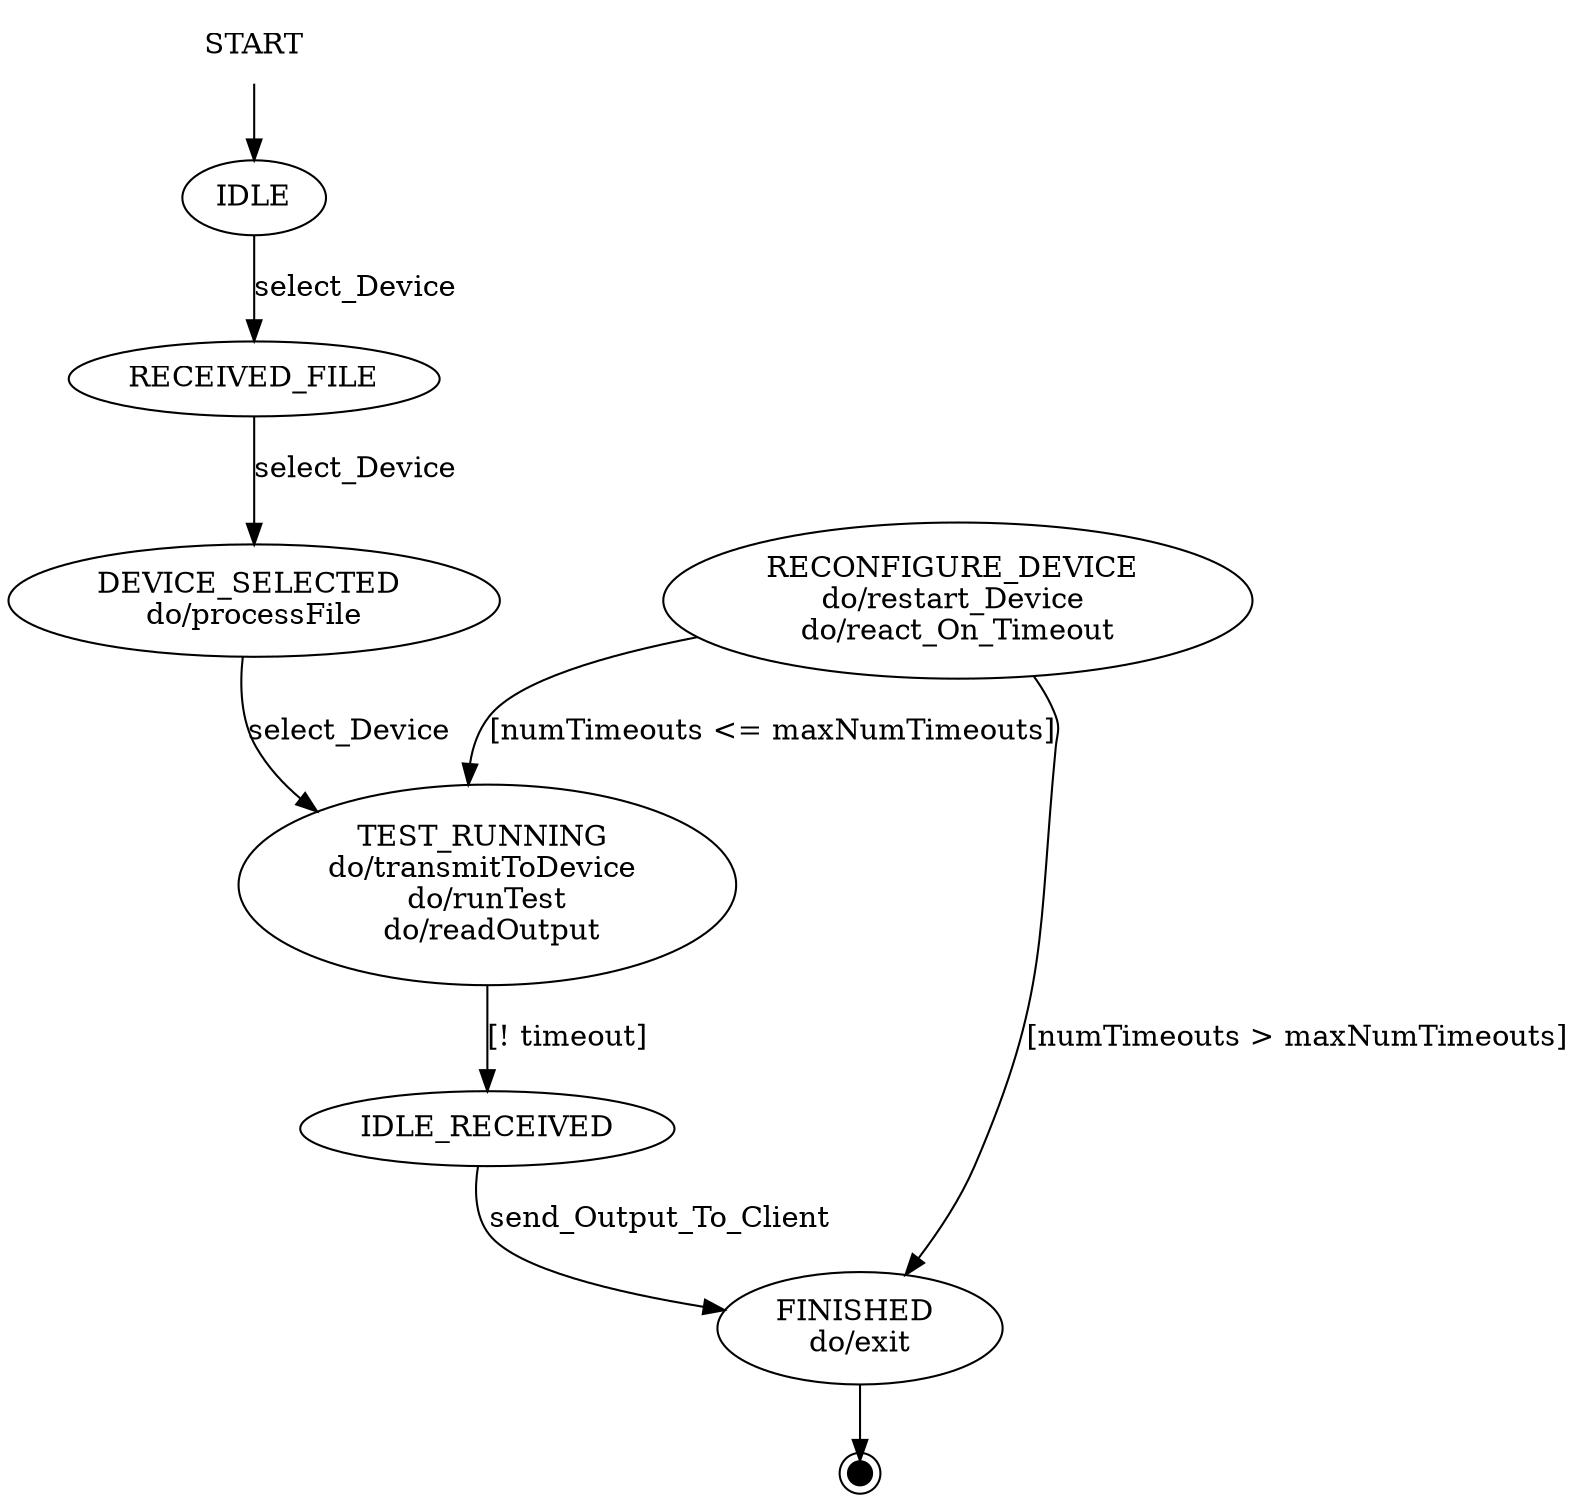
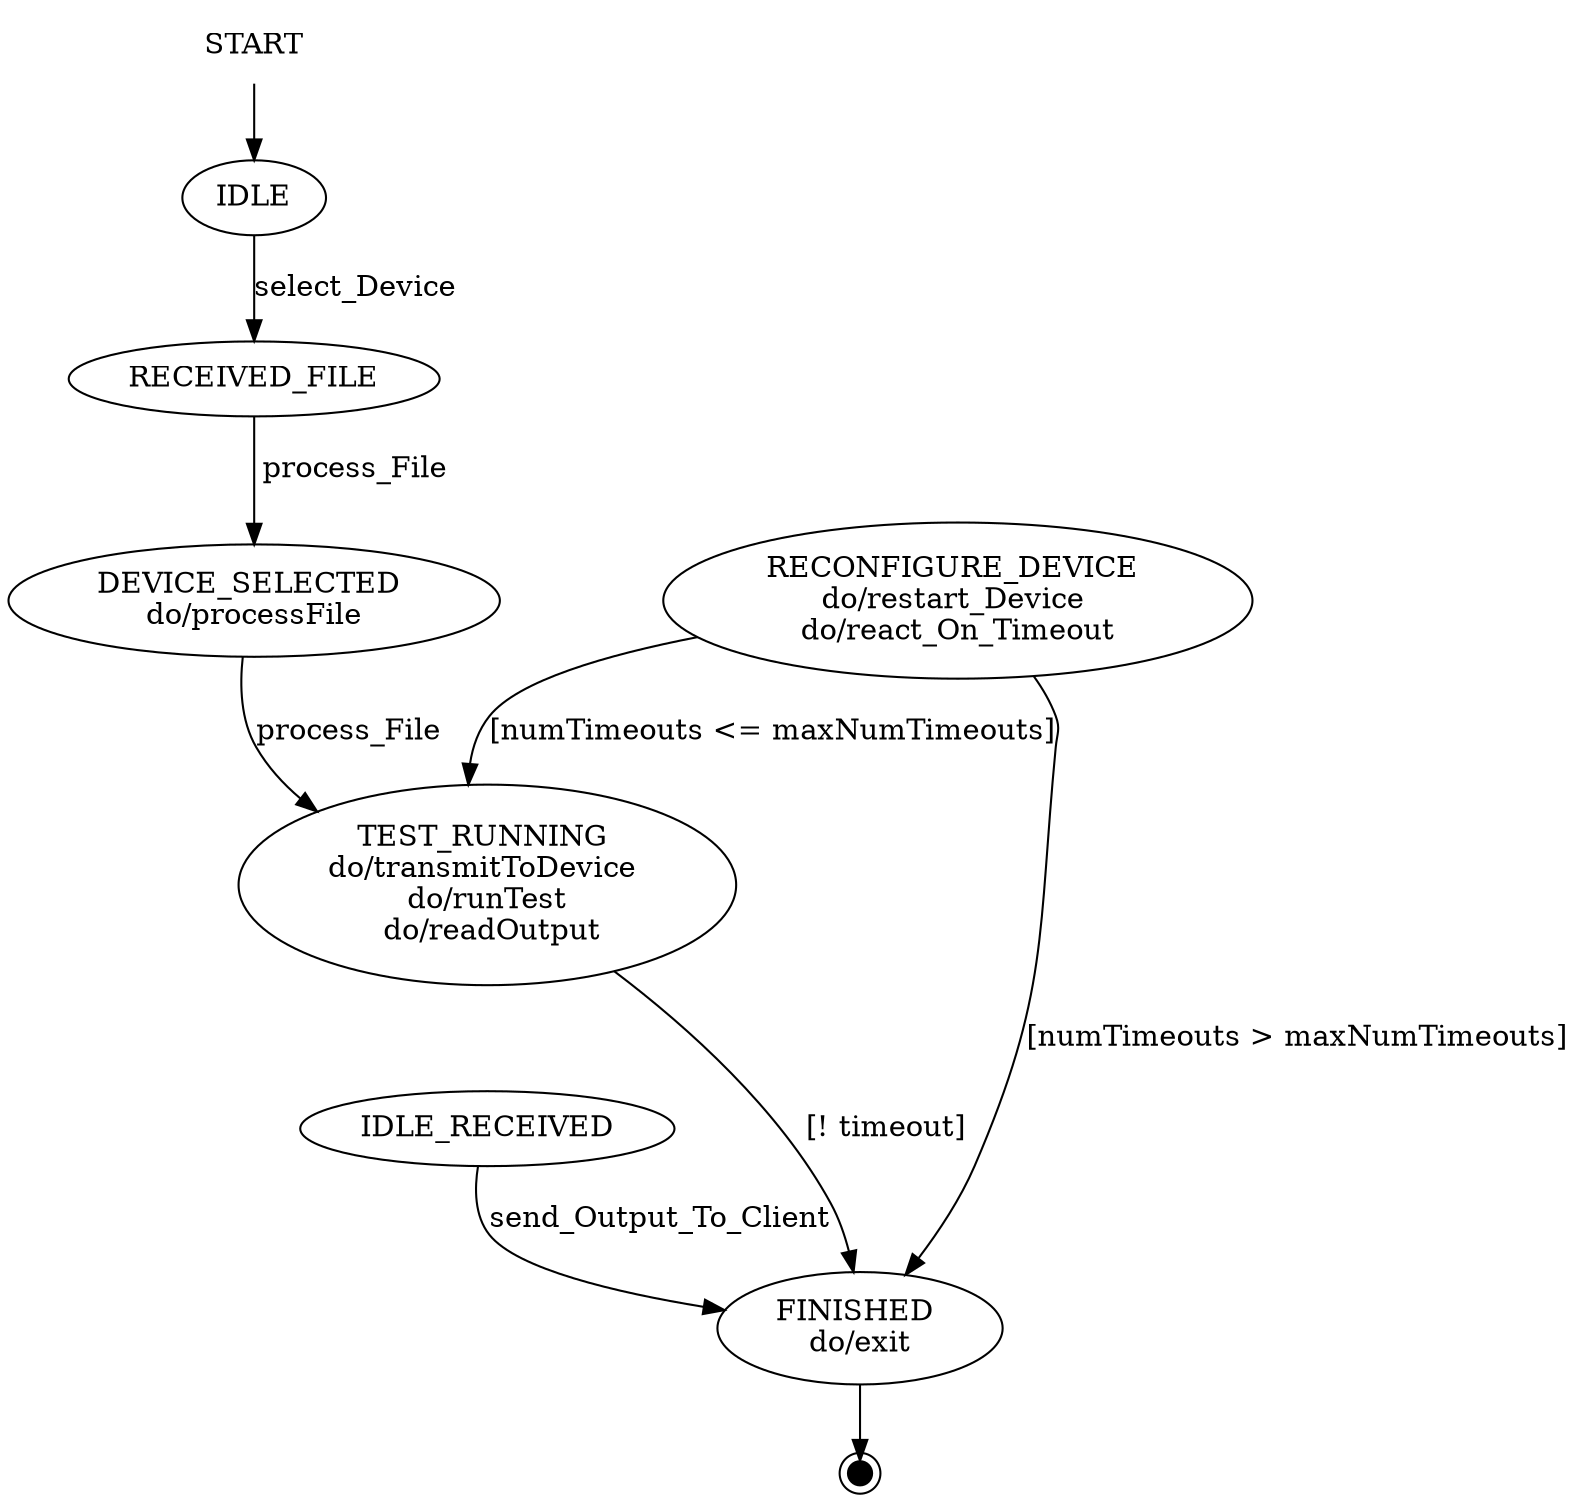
(355, 469) -> (355, 469)
(349, 732) -> (349, 732)
(487, 1027) -> (752, 1095)
